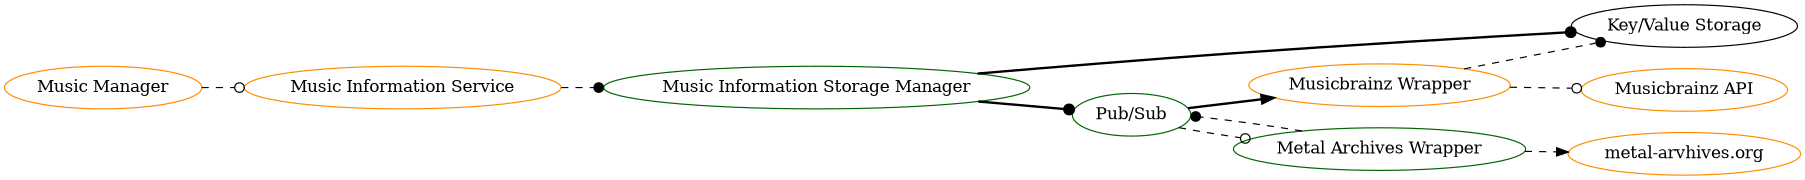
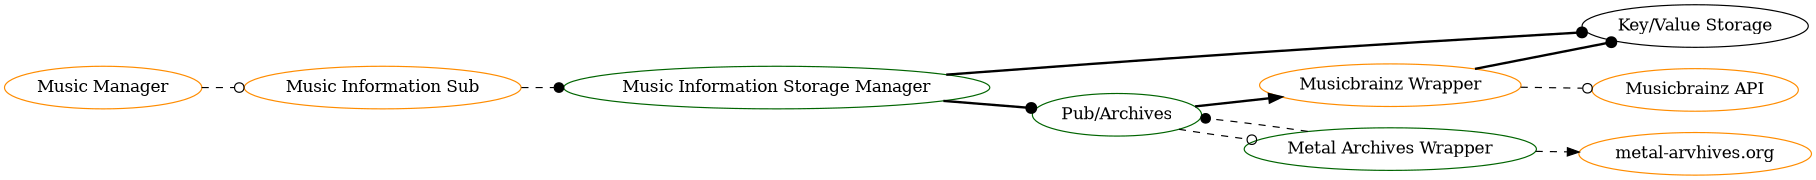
(1530, 56) -> (1541, 56)
(403, 88) -> (383, 88)
(1132, 115) -> (1117, 115)
